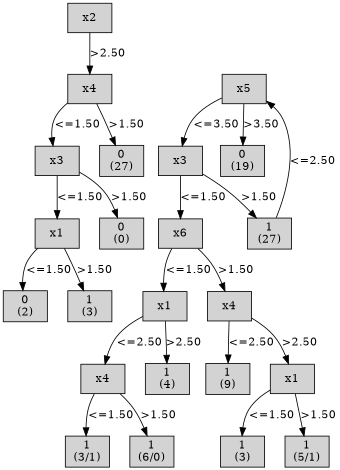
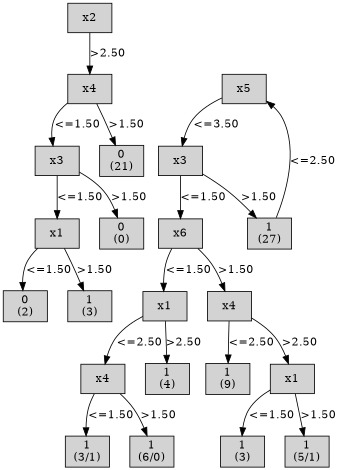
(122, 161) -> (122, 161)
(243, 161) -> none
